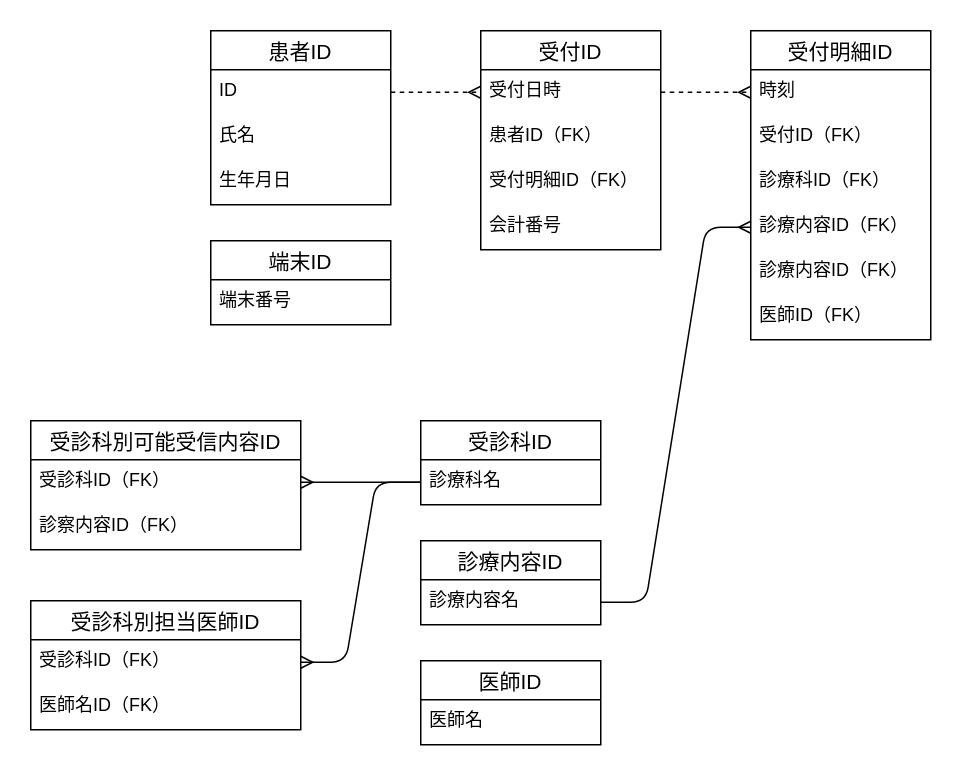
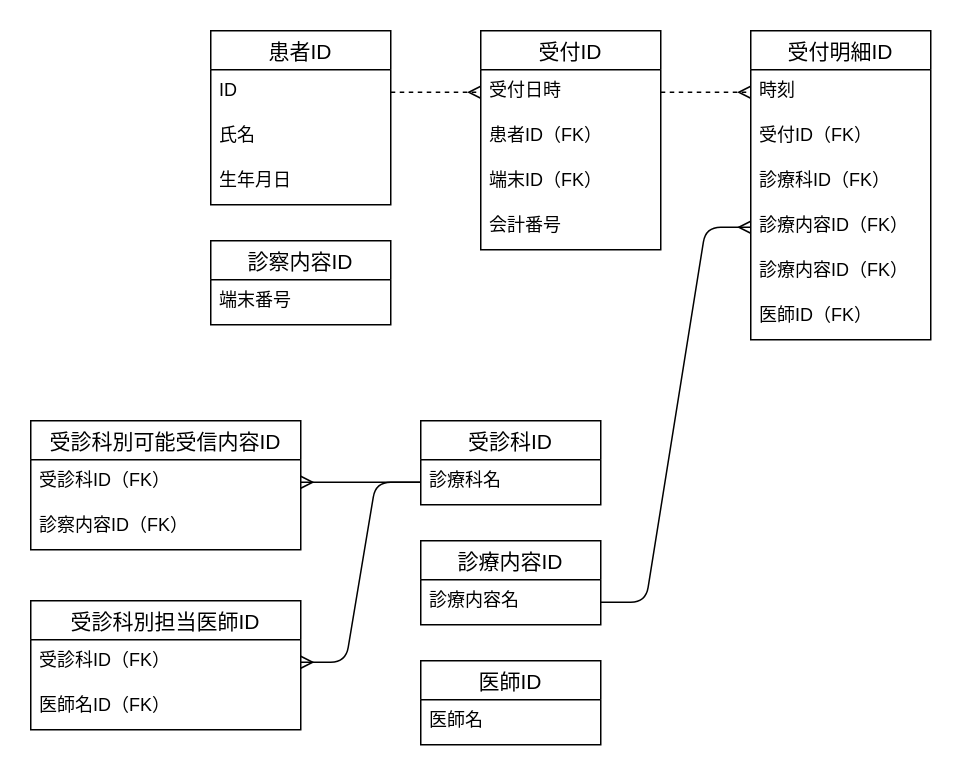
(563, 180) -> (545, 180)
(300, 262) -> (300, 262)
